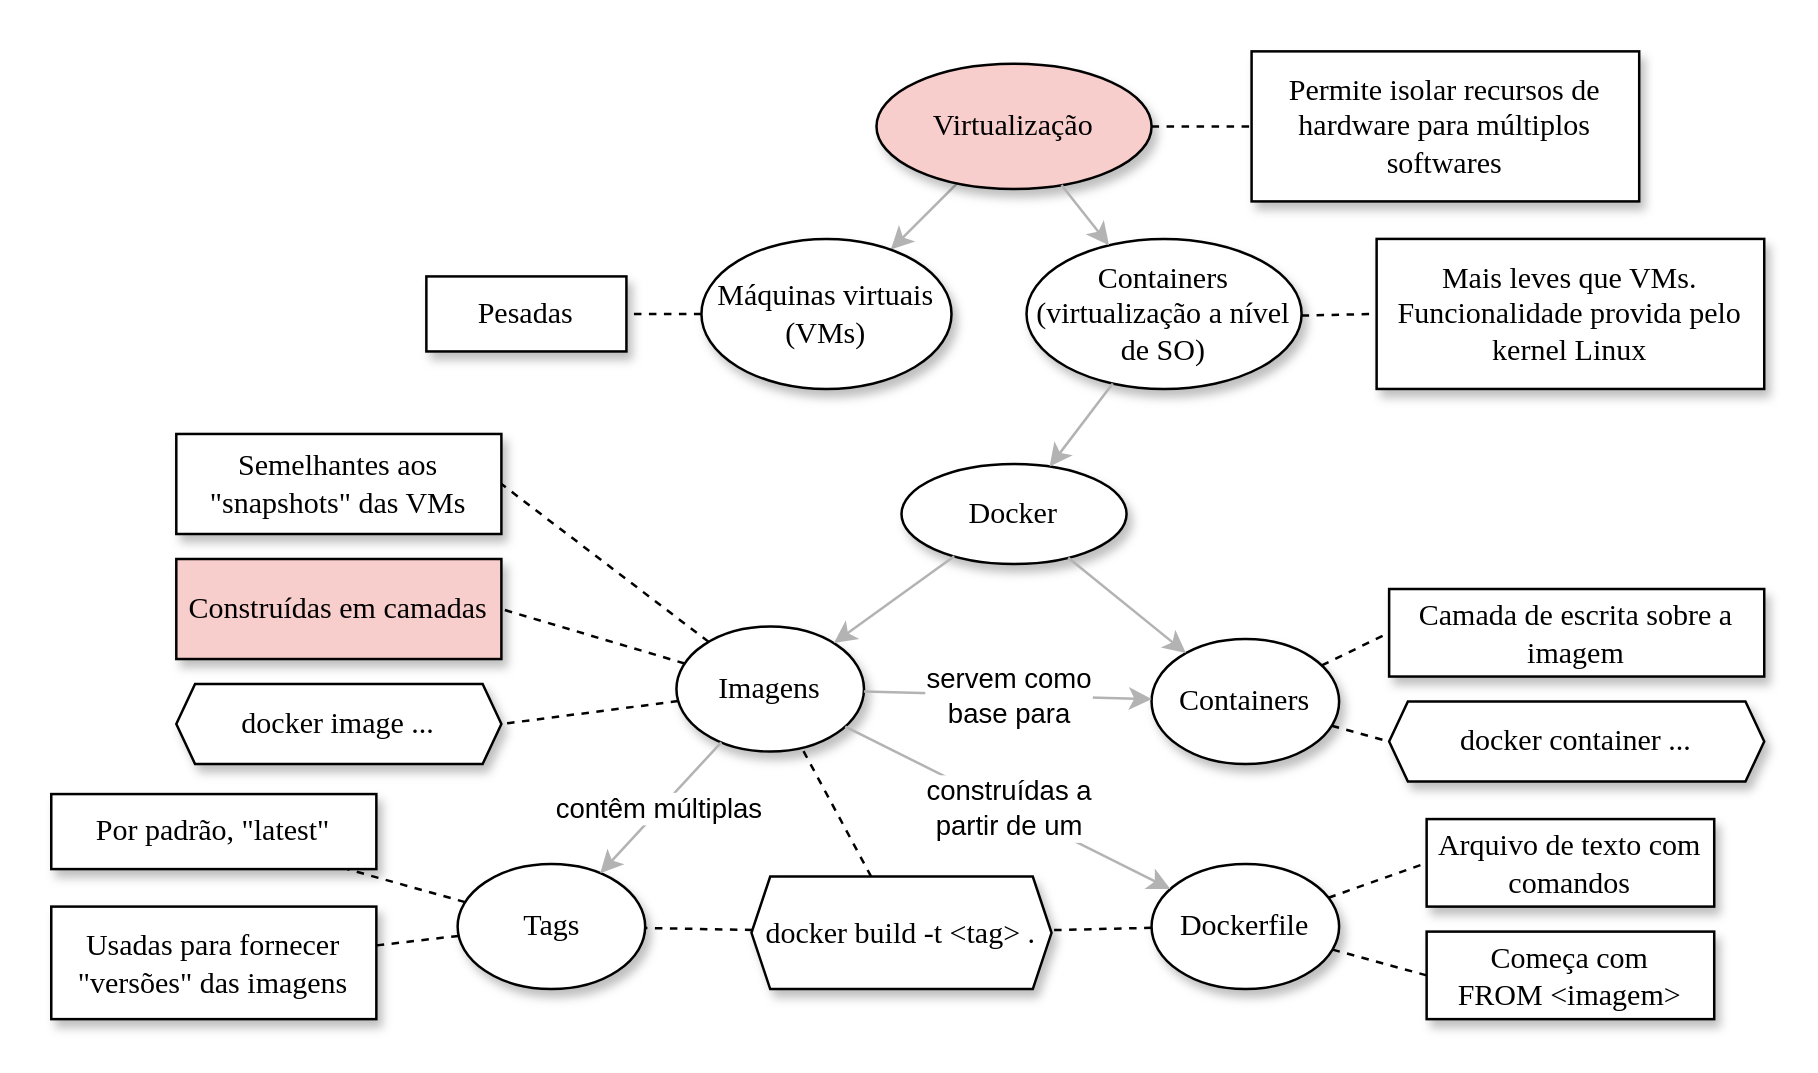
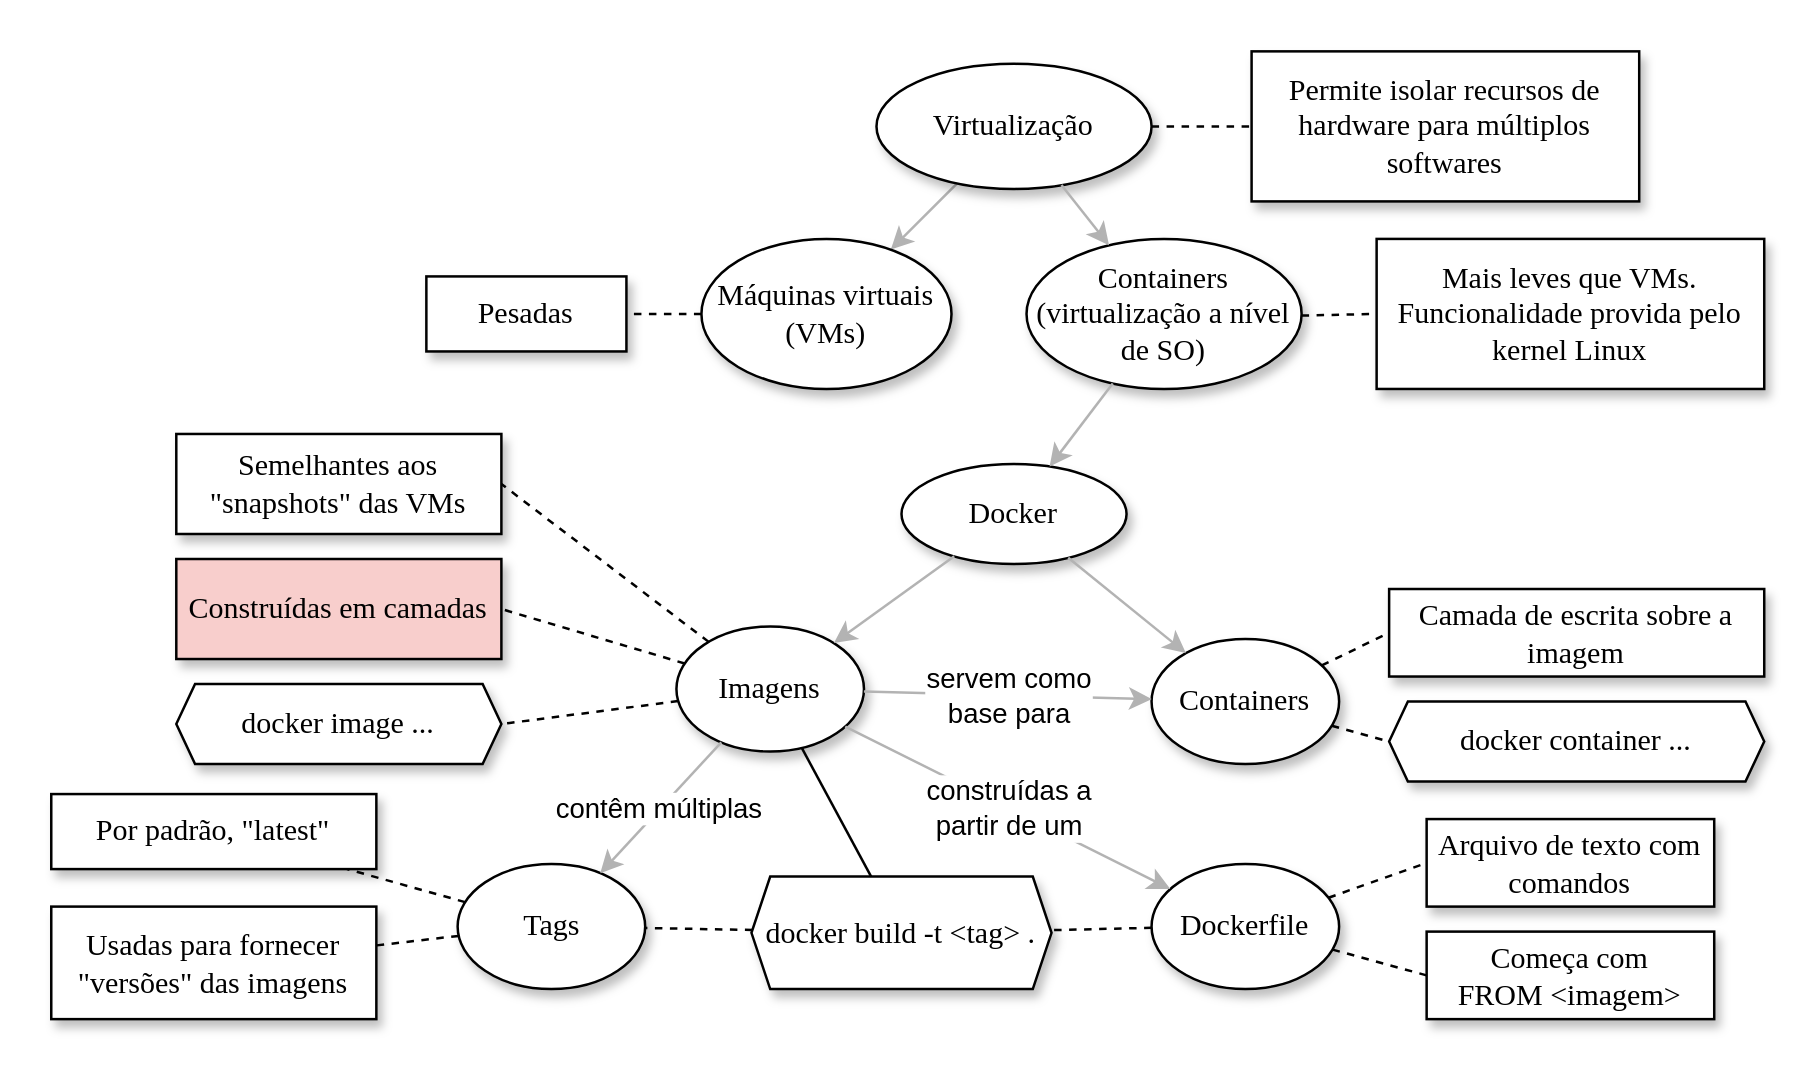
(1014, 126) -> (1014, 126)
(835, 809) -> (835, 809)
